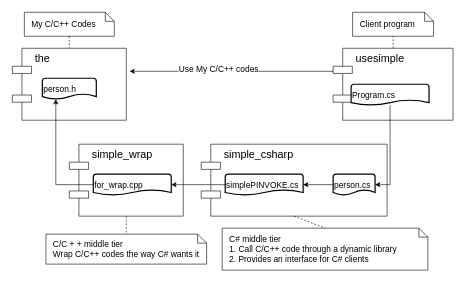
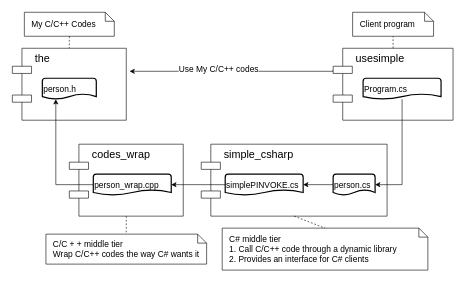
(390, 95) -> (402, 89)
(122, 155) -> (122, 155)
(122, 185) -> (129, 185)
